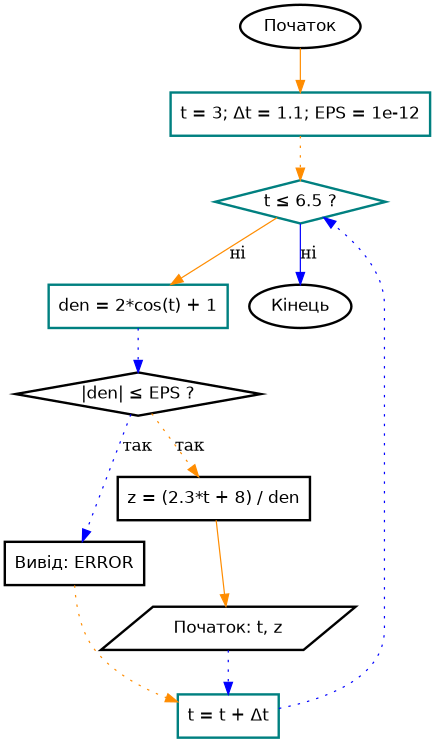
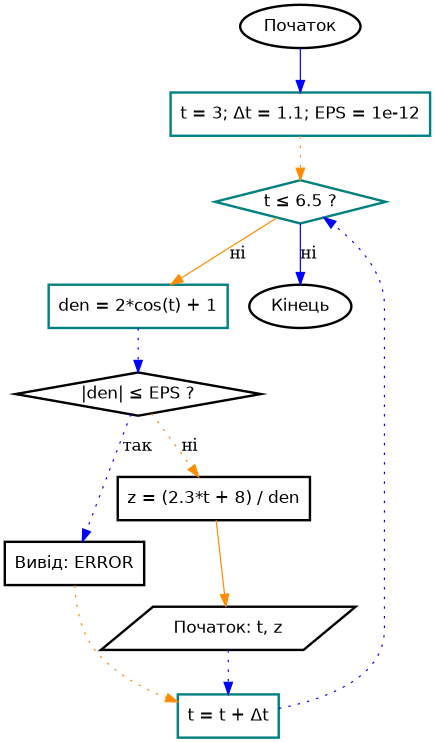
(300, 64) -> (300, 64)
(190, 446) -> (190, 446)
